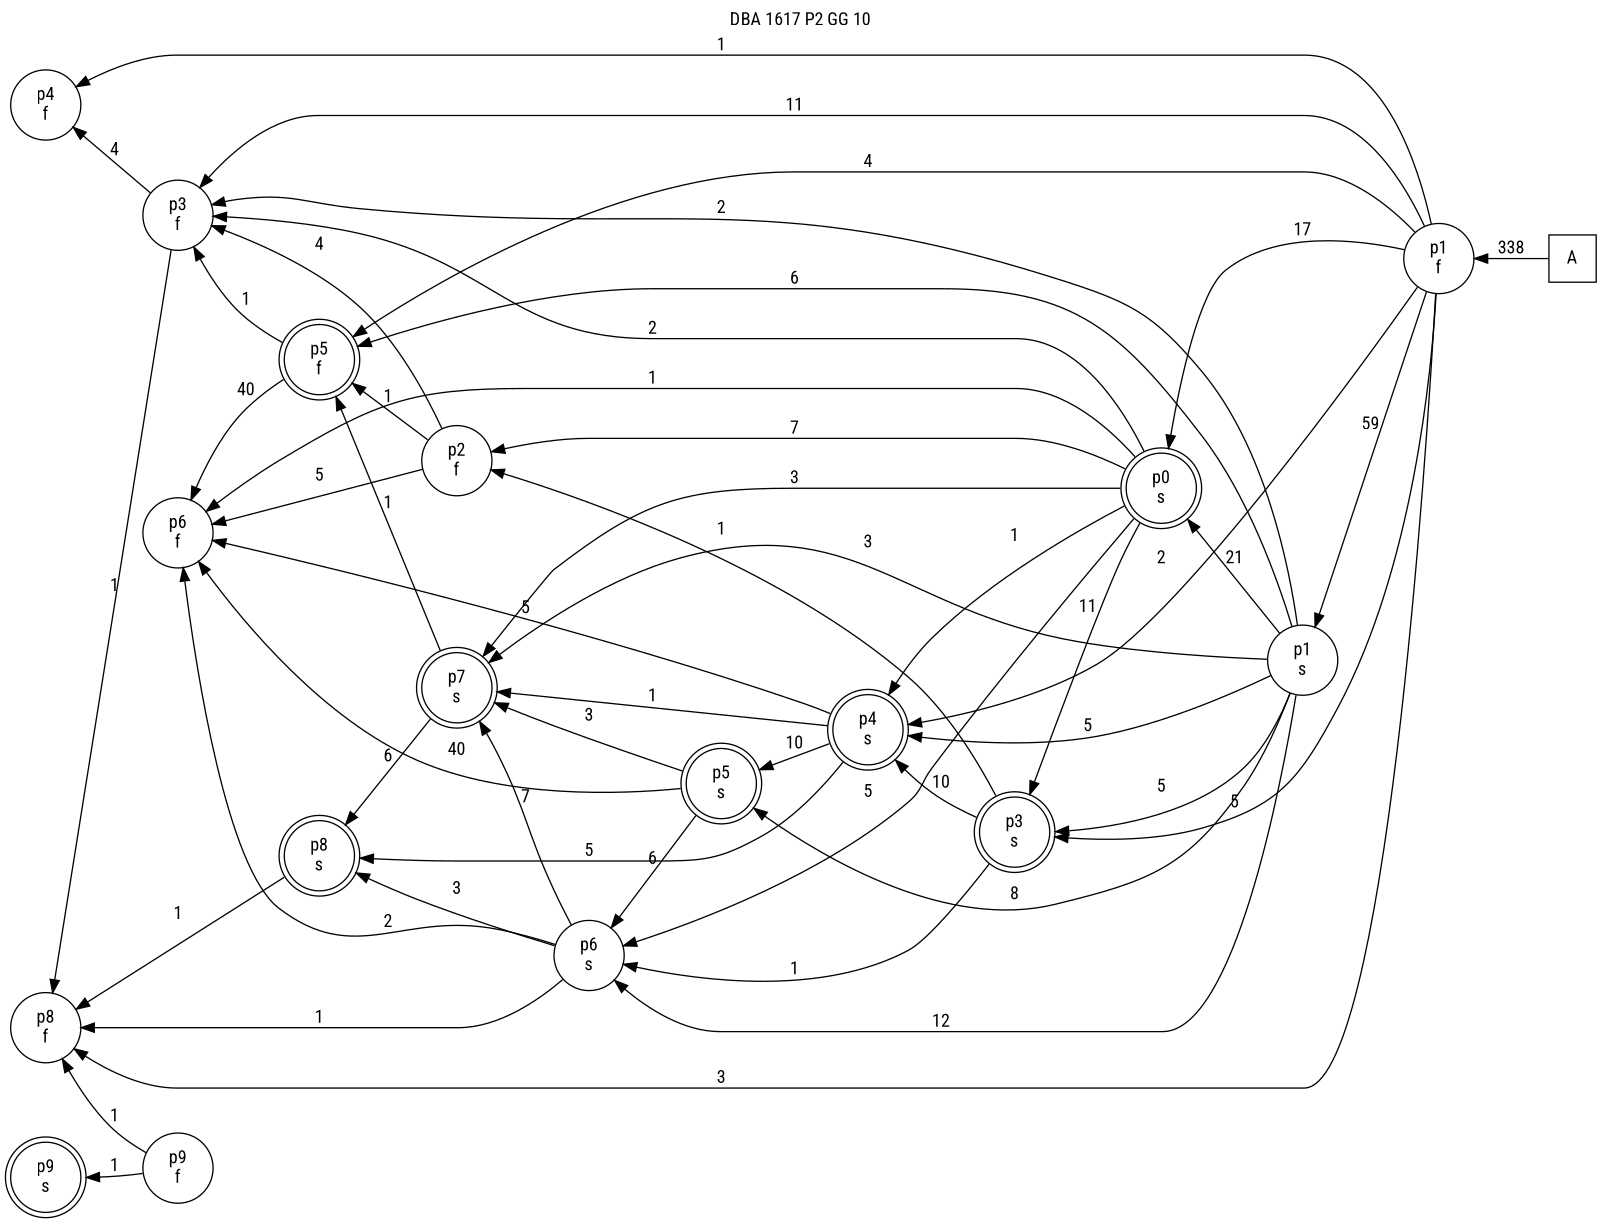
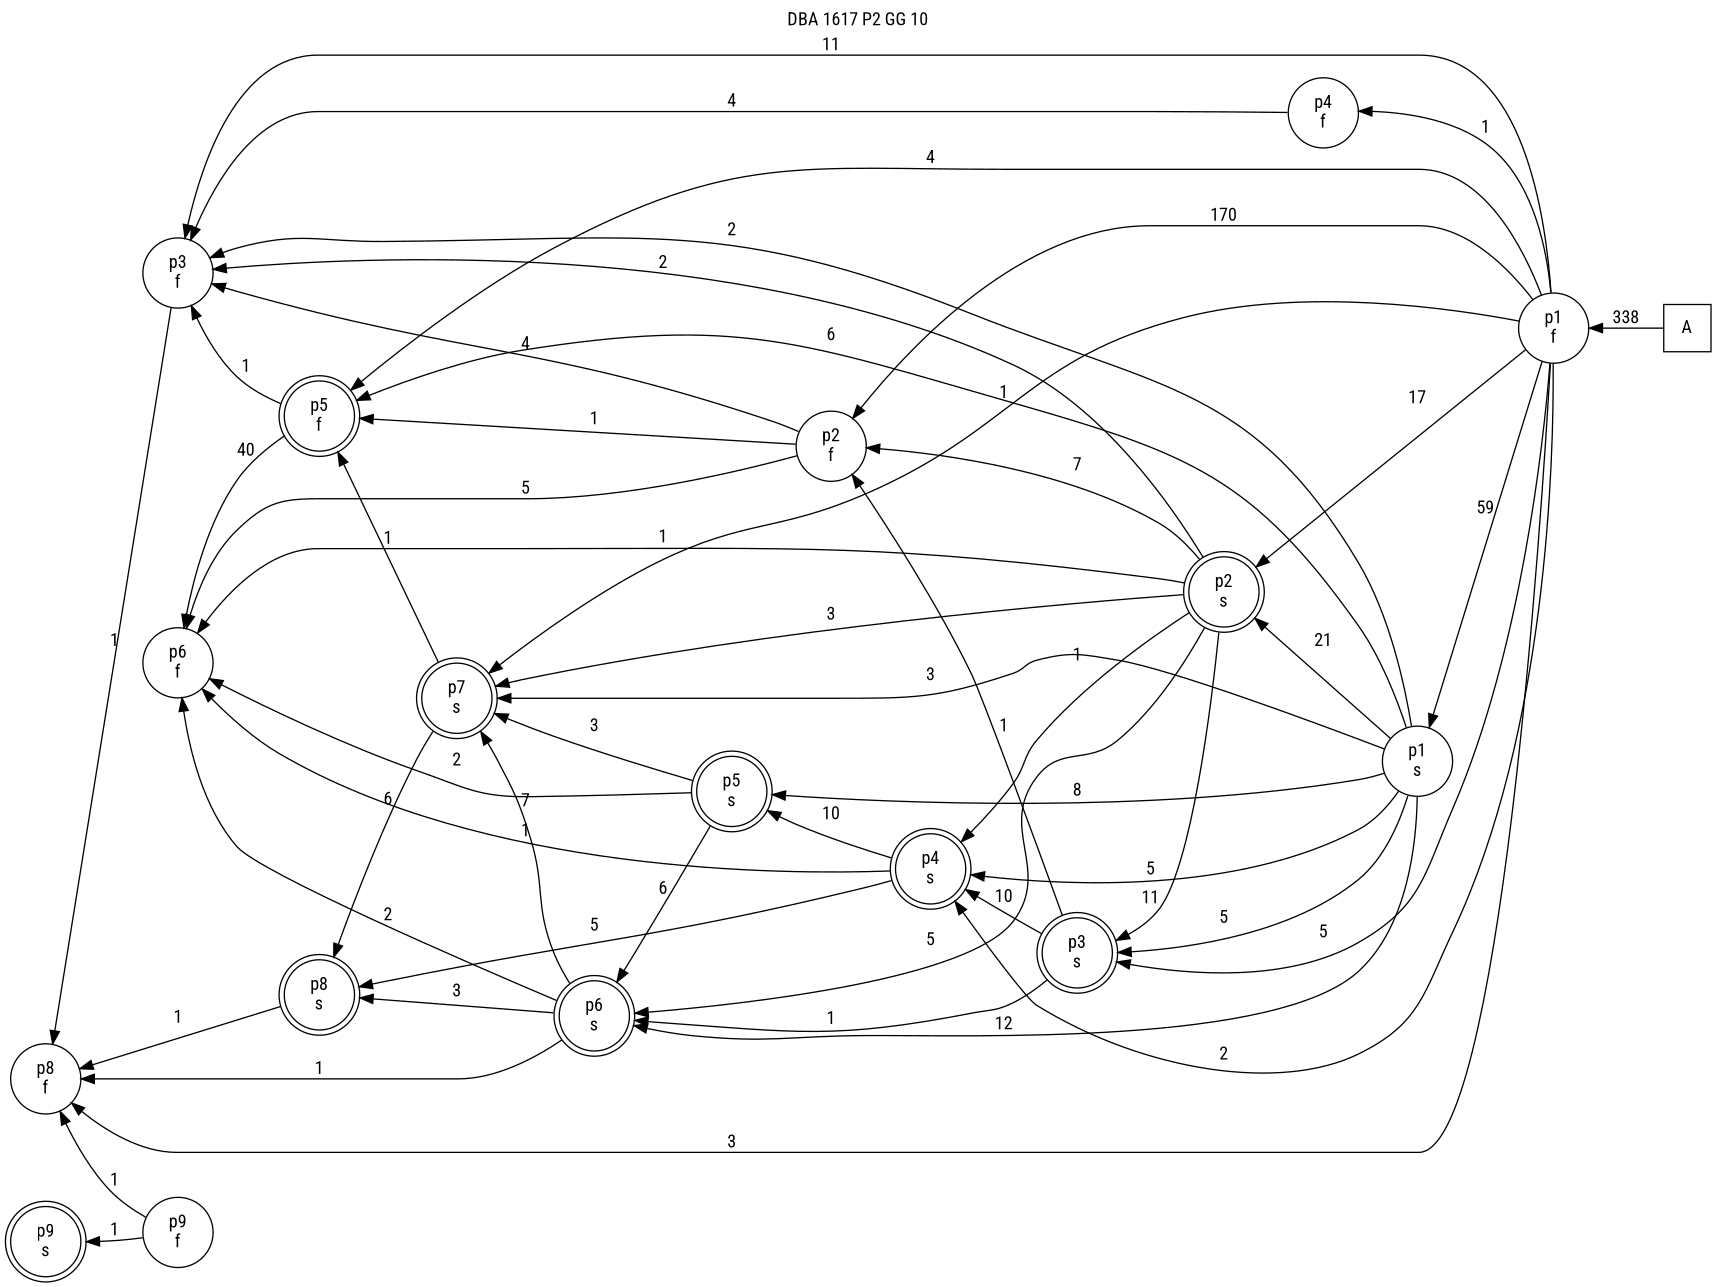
(117, 164) -> (714, 112)
none -> (1178, 226)
(1161, 488) -> (1224, 592)
(526, 608) -> (526, 831)
(669, 709) -> (992, 419)
(457, 750) -> (457, 761)
(589, 956) -> (594, 1016)
